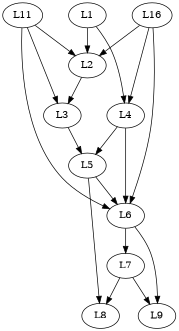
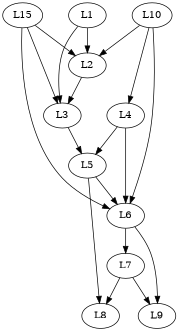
(23, 15) -> (23, 15)
(152, 15) -> (152, 15)
(115, 59) -> (61, 59)
